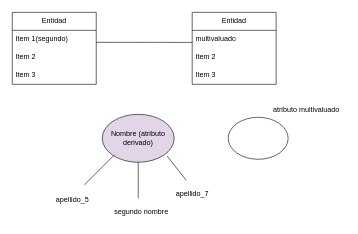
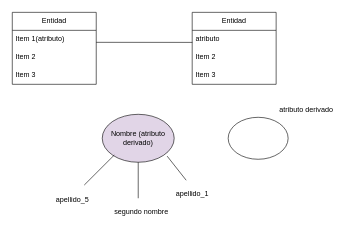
(45, 39) -> (46, 39)
(217, 39) -> (211, 39)
(307, 110) -> (307, 110)
(193, 194) -> (193, 194)
